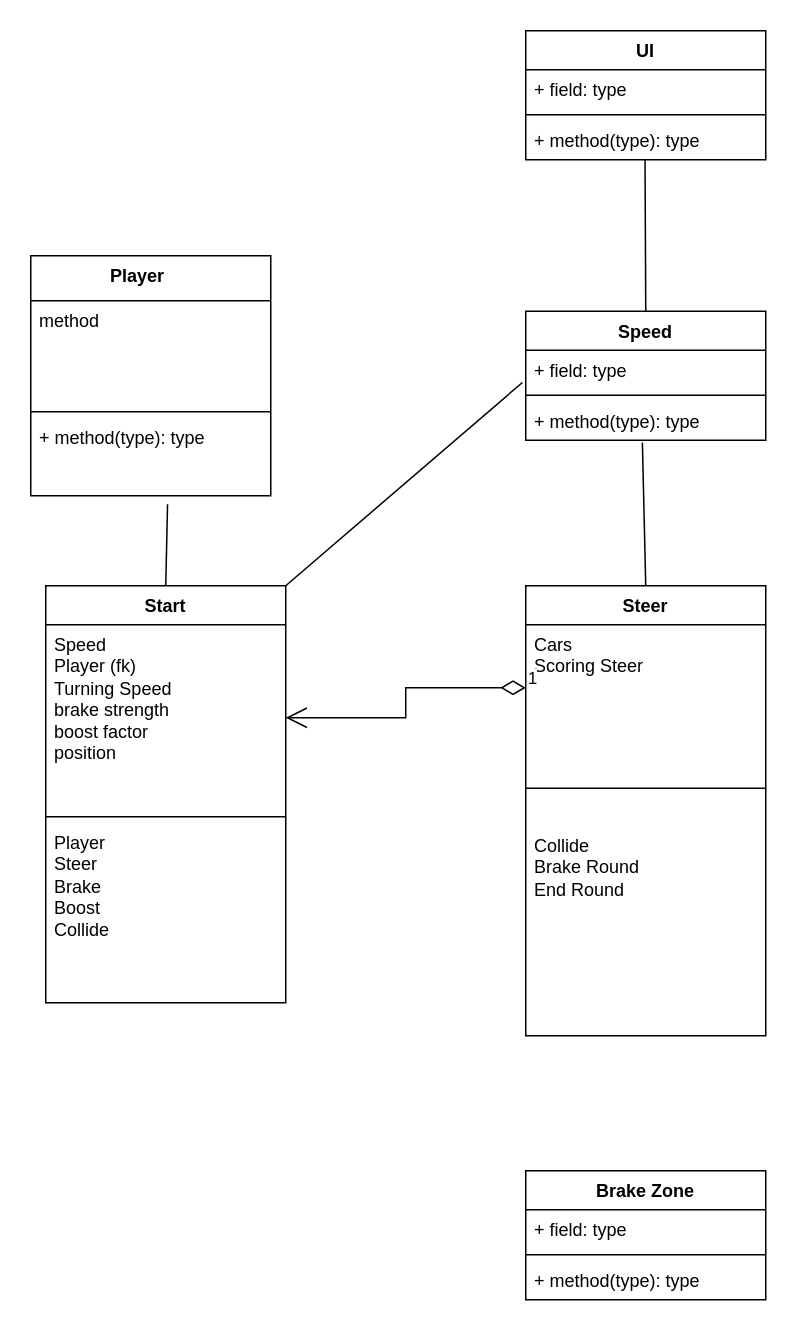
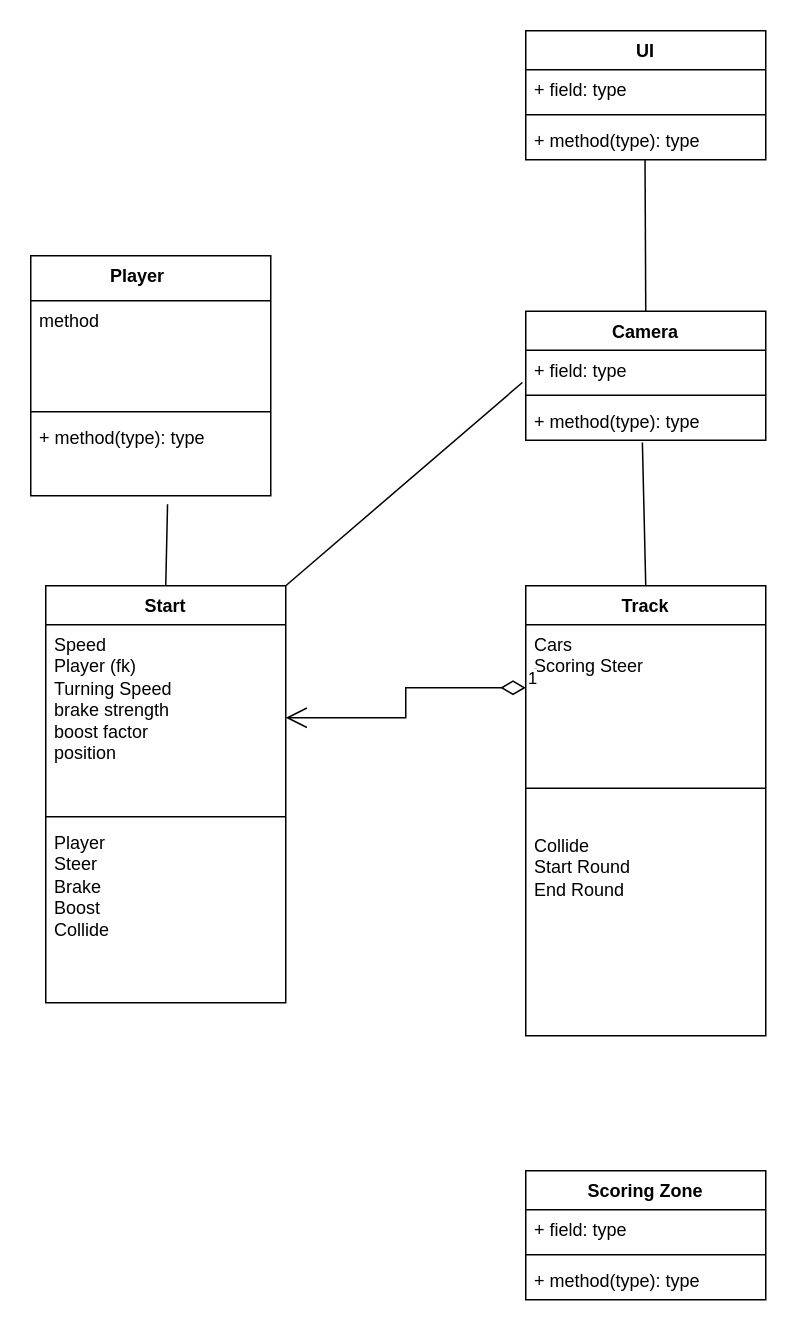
(646, 333) -> (646, 333)
(646, 607) -> (646, 607)
(588, 869) -> (588, 869)
(646, 1192) -> (646, 1192)
